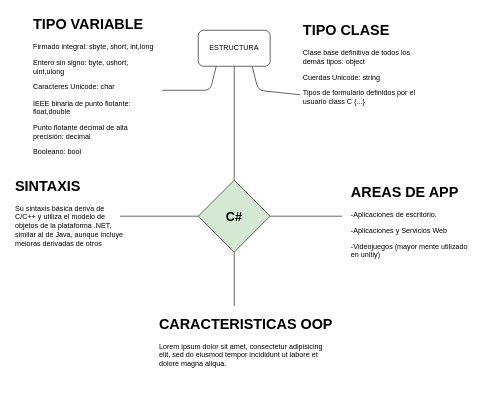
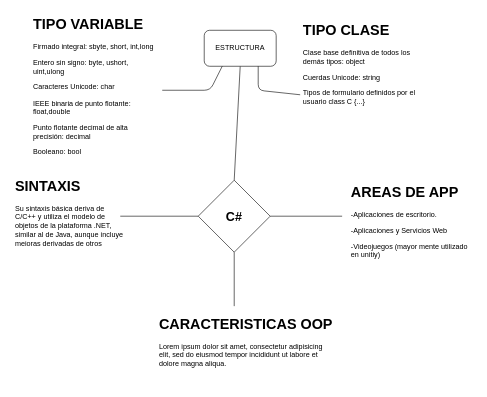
(234, 48) -> (240, 48)
(234, 216) -> (234, 216)
